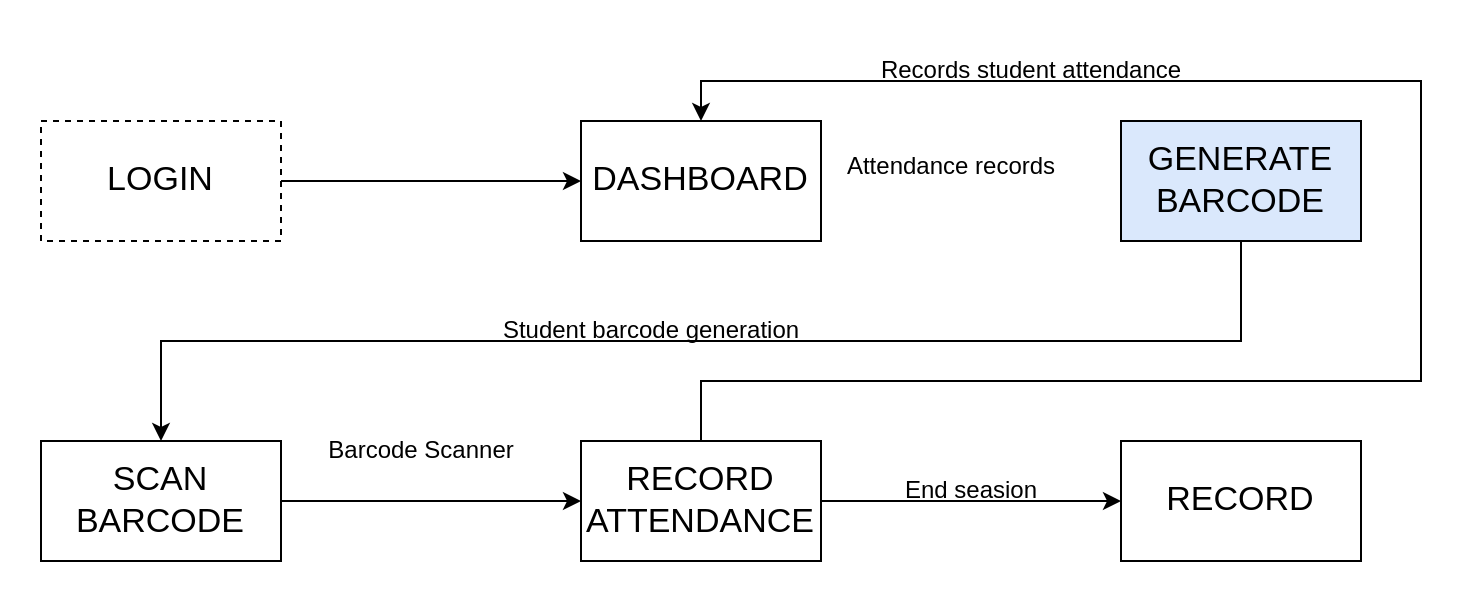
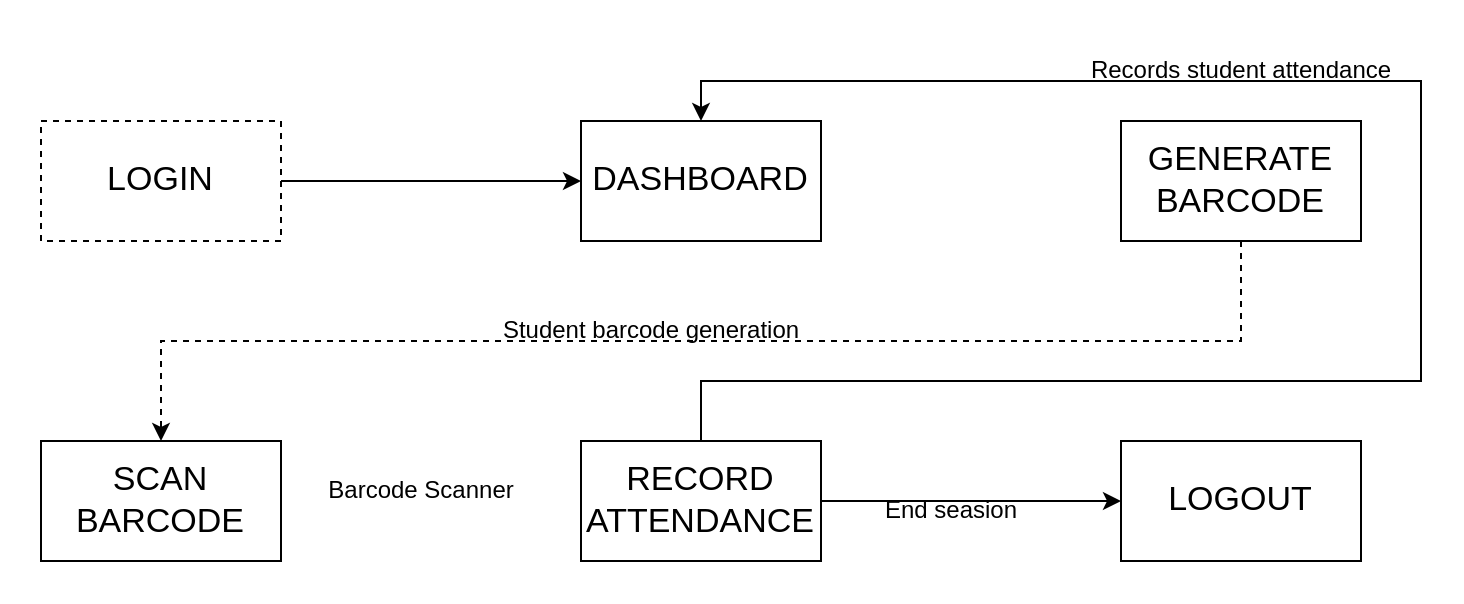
(1031, 71) -> (1241, 71)
(951, 167) -> none
(1241, 181) -> (1241, 181)
(709, 341) -> (709, 341)
(421, 451) -> (421, 491)
(971, 491) -> (951, 511)
(424, 501) -> none
(1241, 501) -> (1241, 501)
